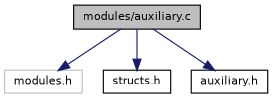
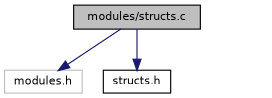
(137, 17) -> (137, 17)
(229, 82) -> none
